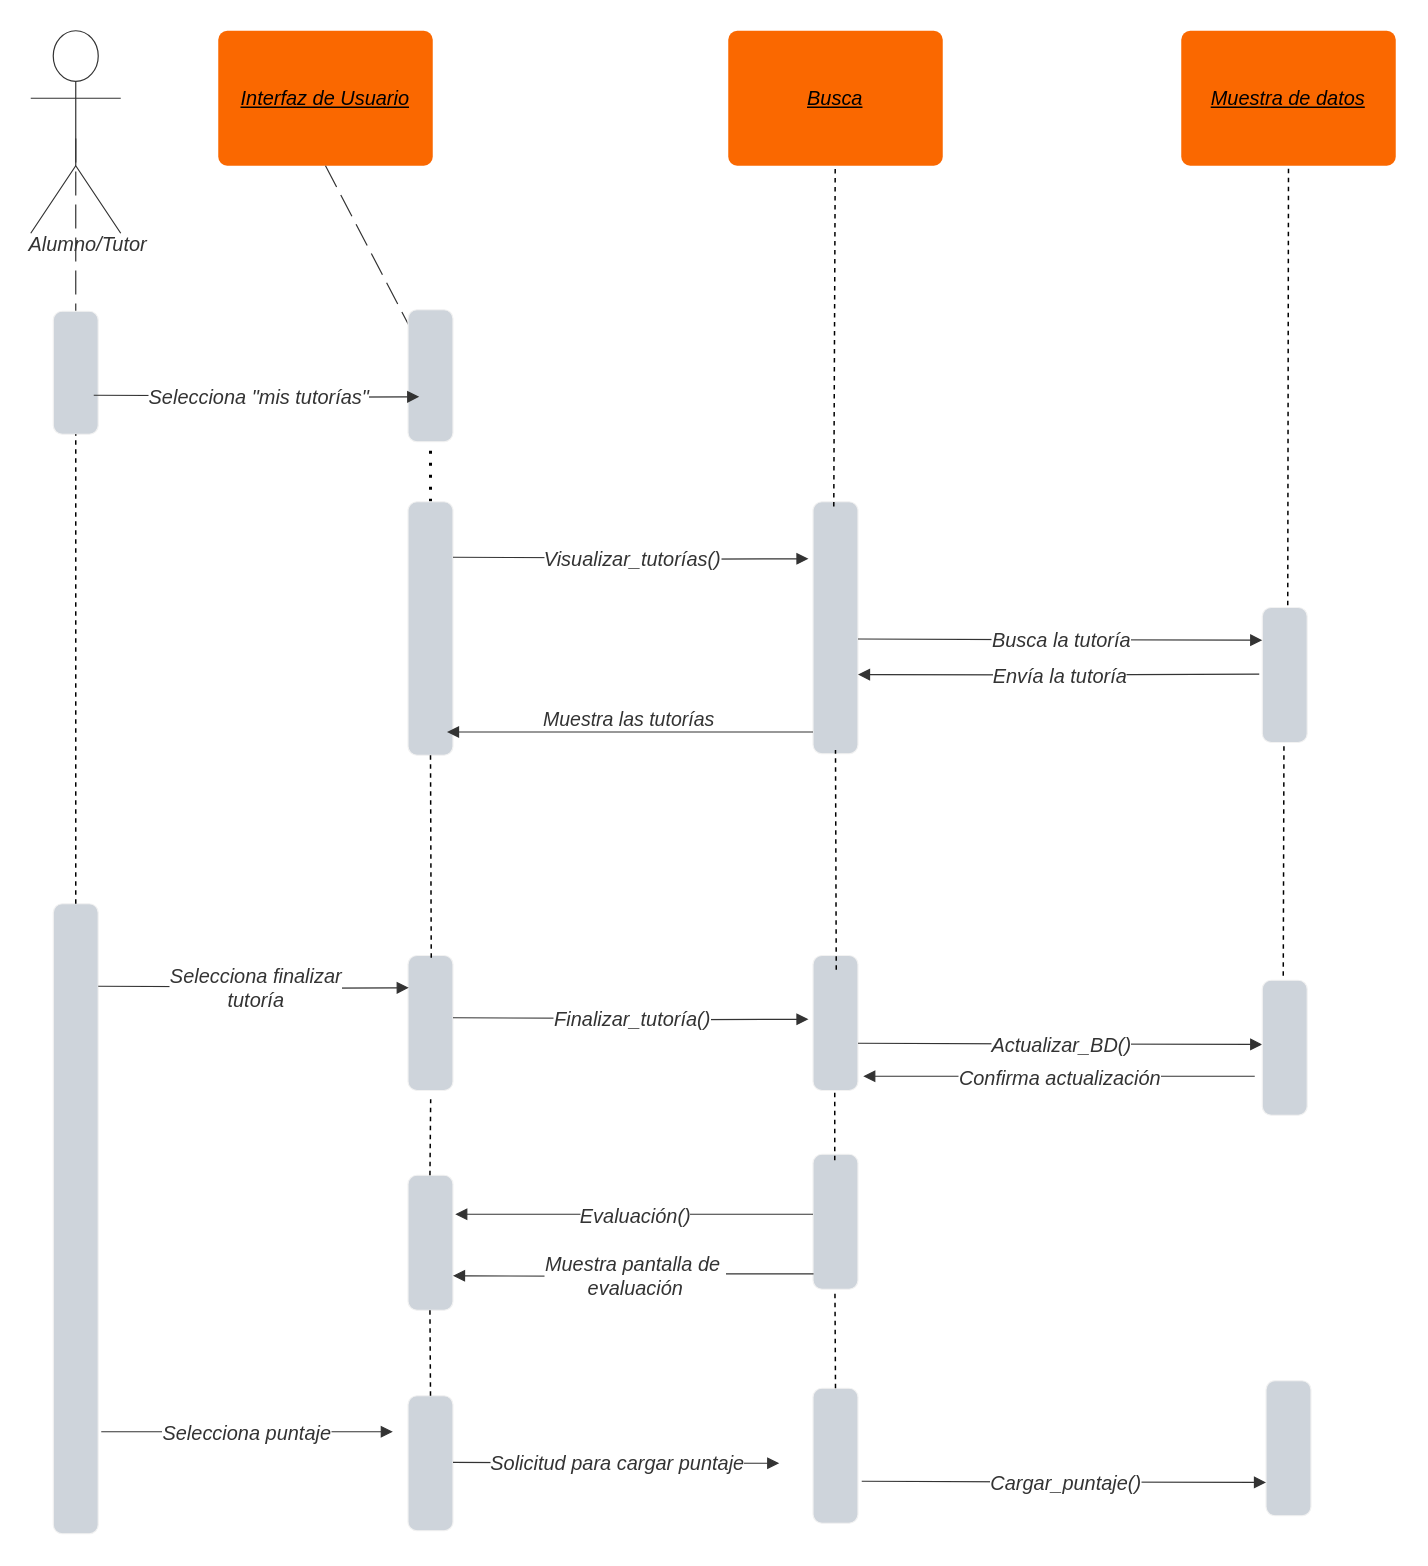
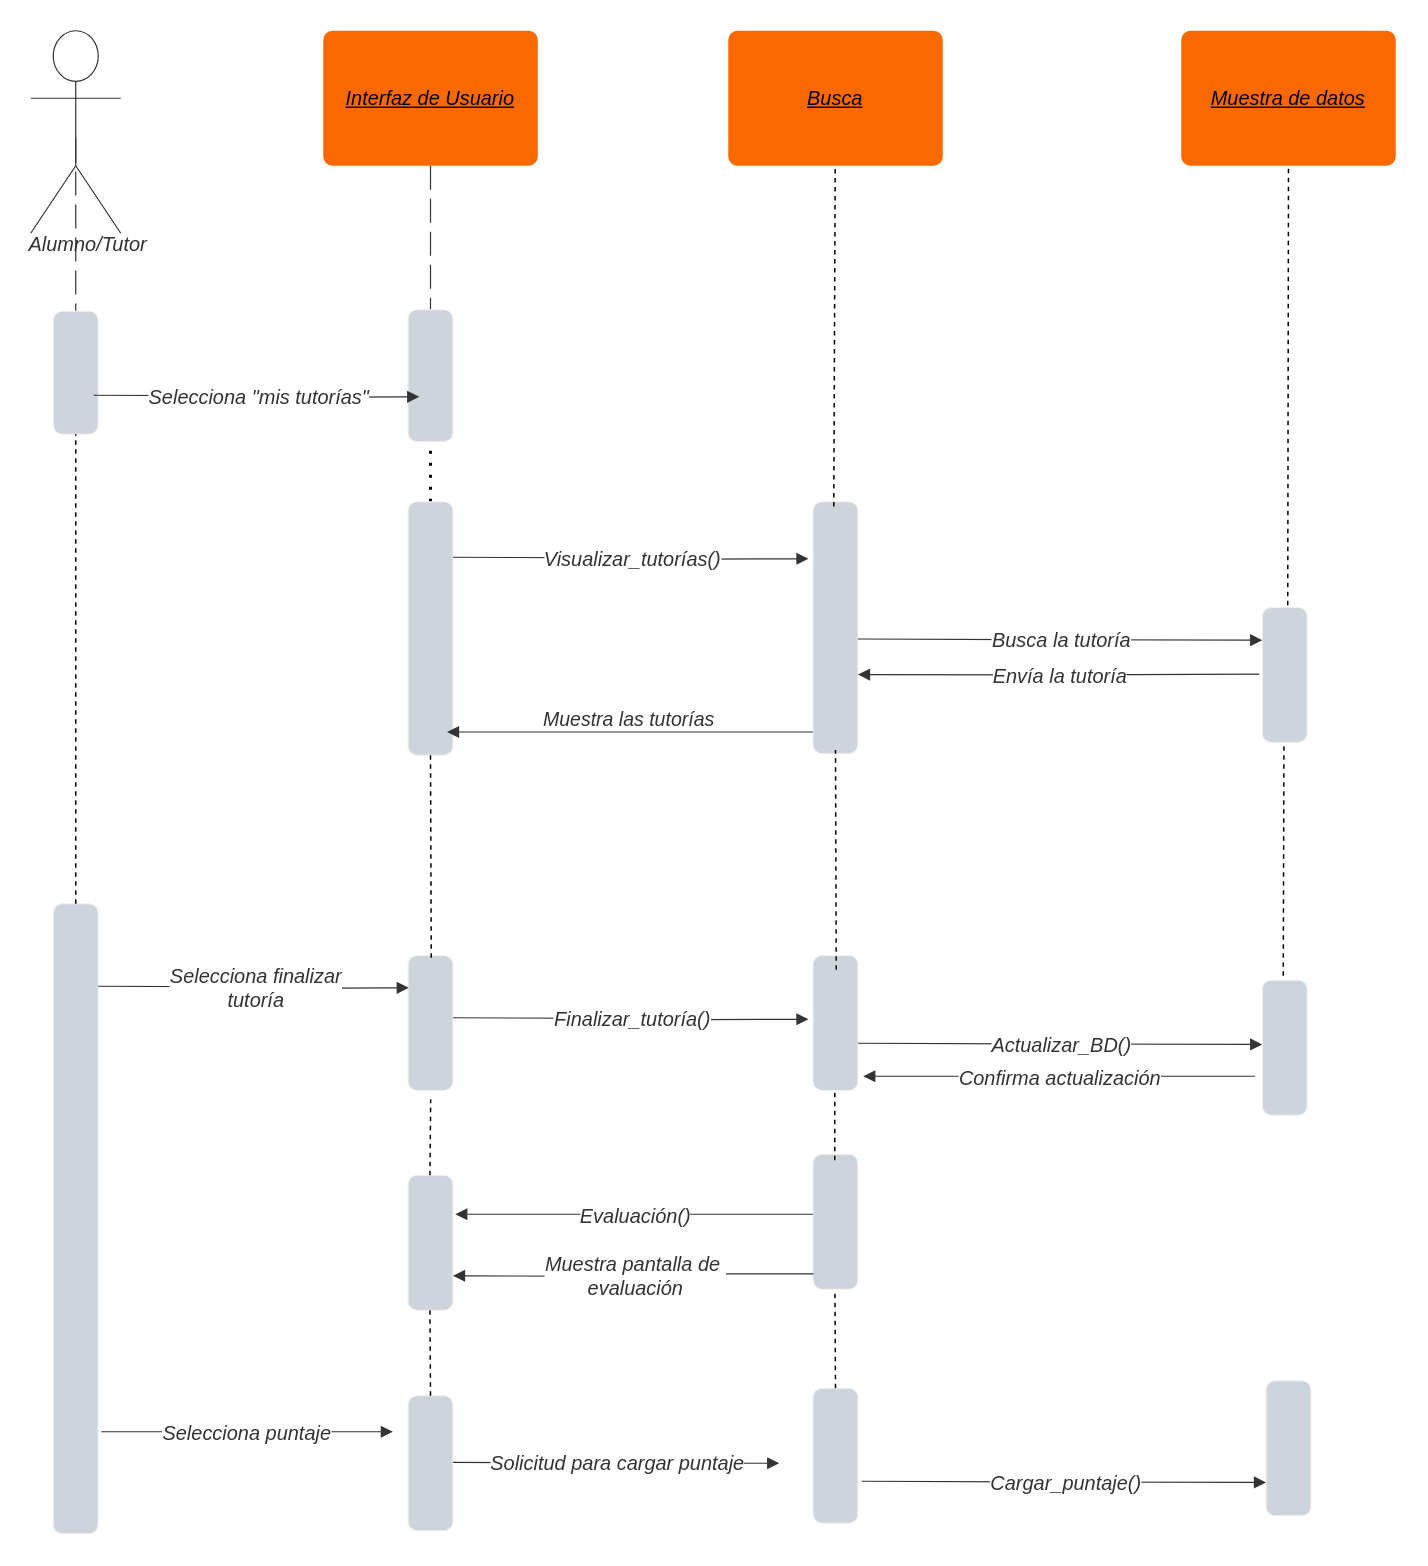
(326, 98) -> (431, 98)
